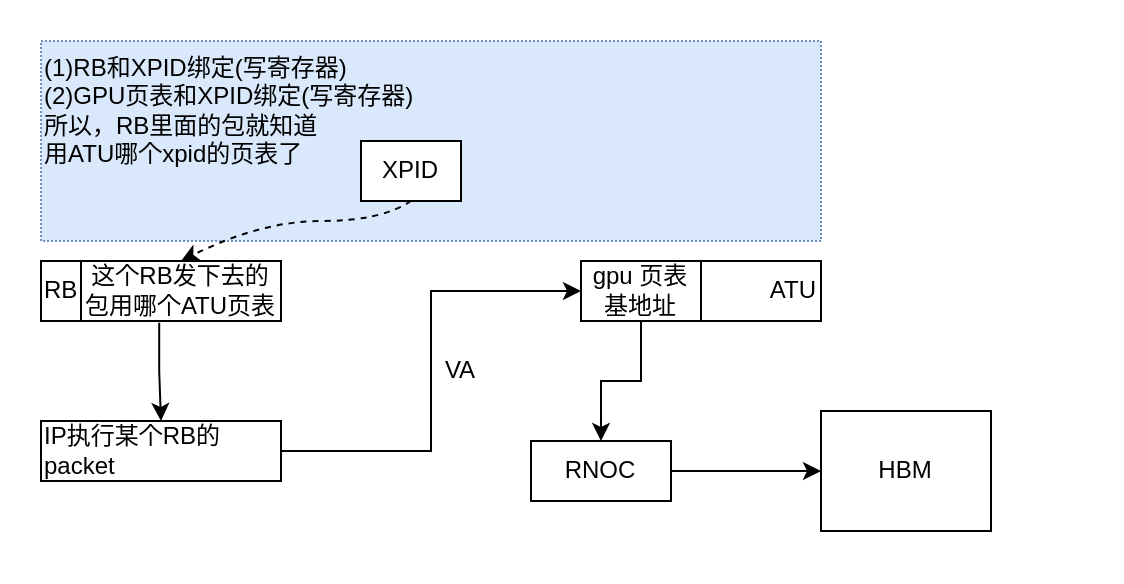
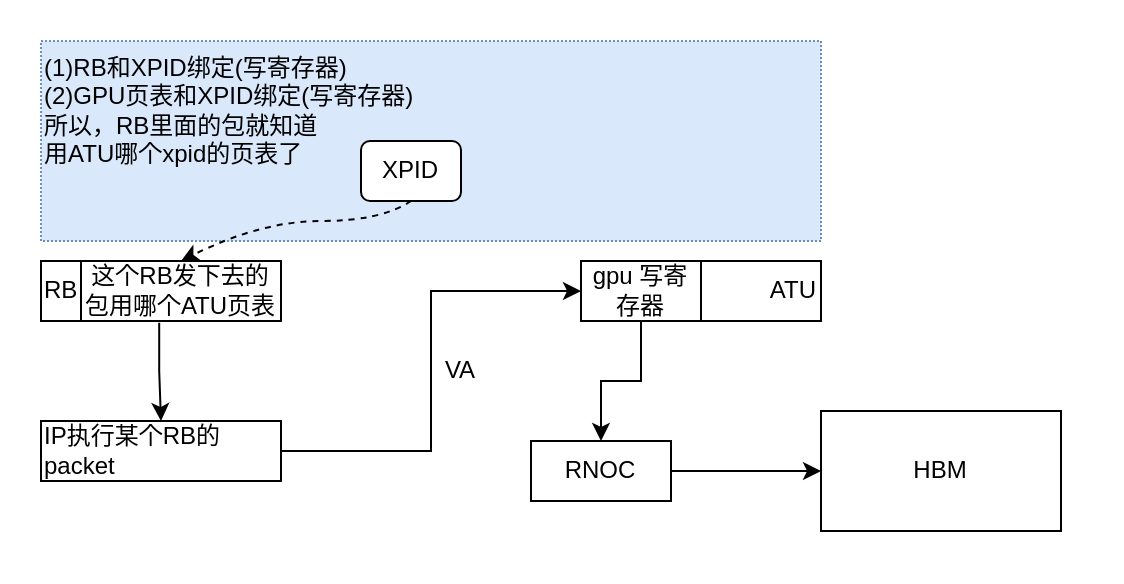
(411, 171) -> (411, 171)
(641, 291) -> (641, 291)
(906, 471) -> (941, 471)
